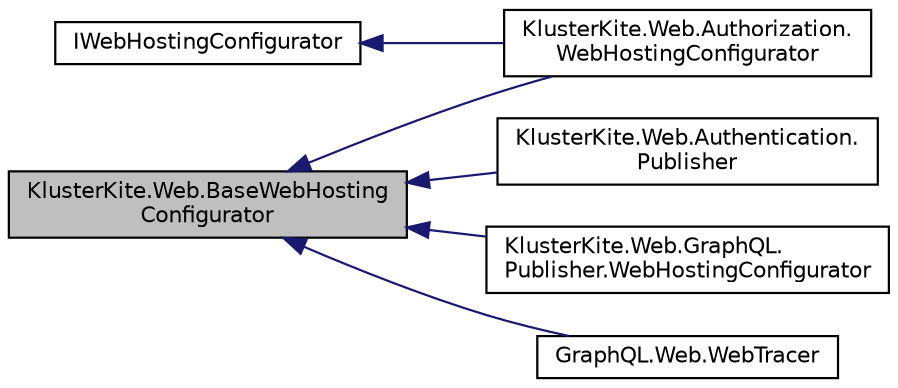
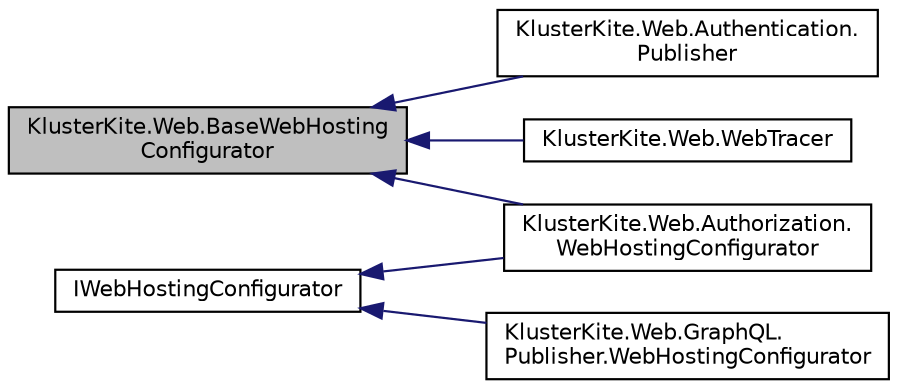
(457, 233) -> (435, 317)
(688, 357) -> (688, 140)
